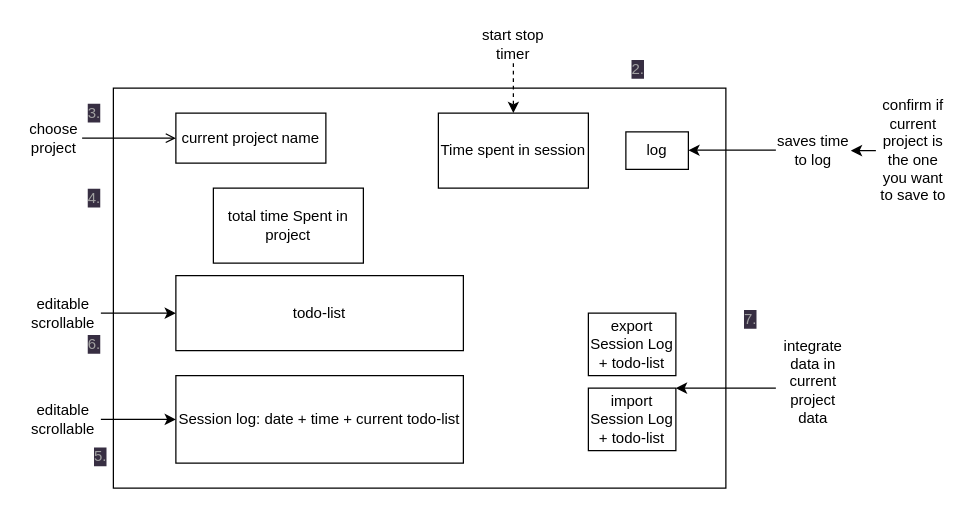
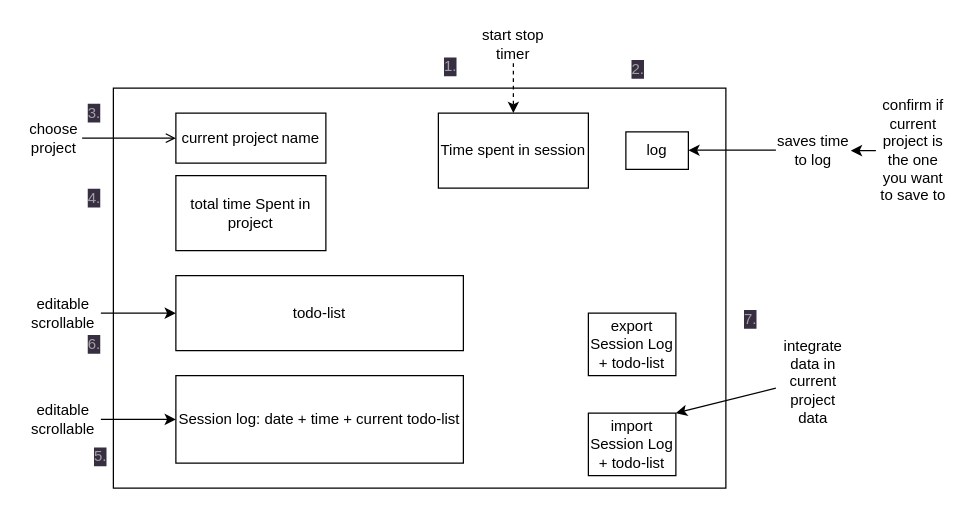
none -> (451, 66)
(288, 226) -> (251, 213)
(632, 419) -> (632, 444)
